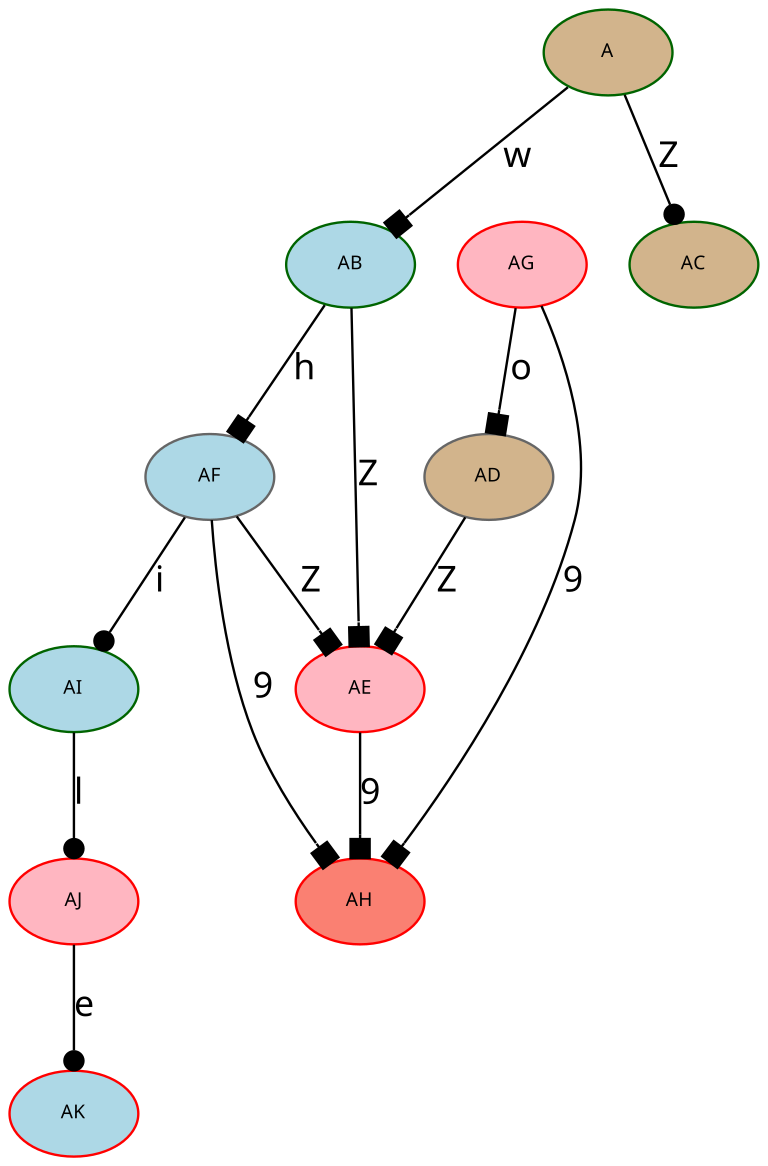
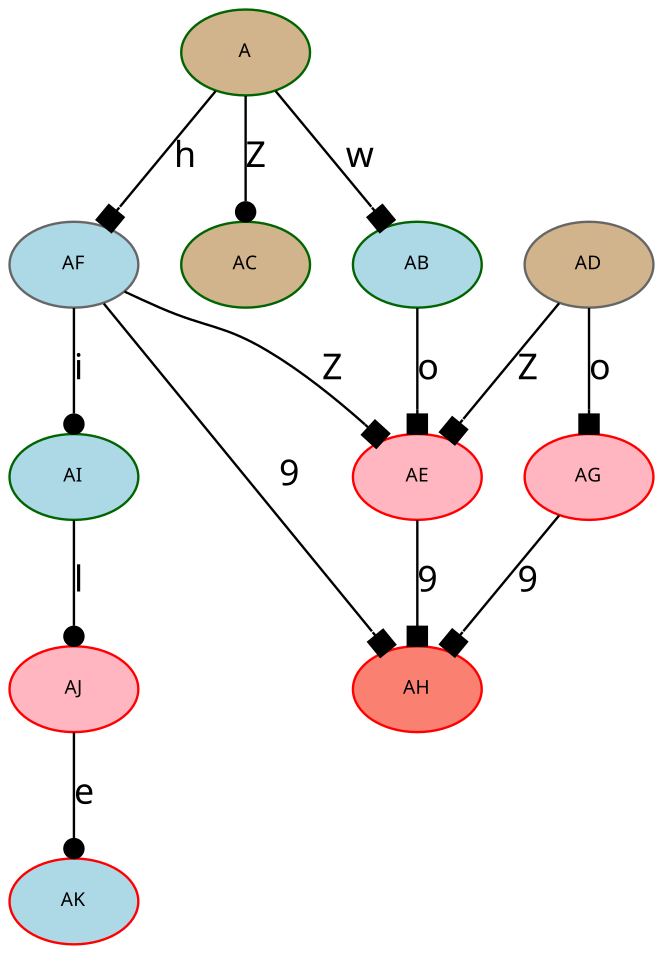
(507, 359) -> (589, 359)
(287, 361) -> (168, 149)
(368, 477) -> (429, 371)
